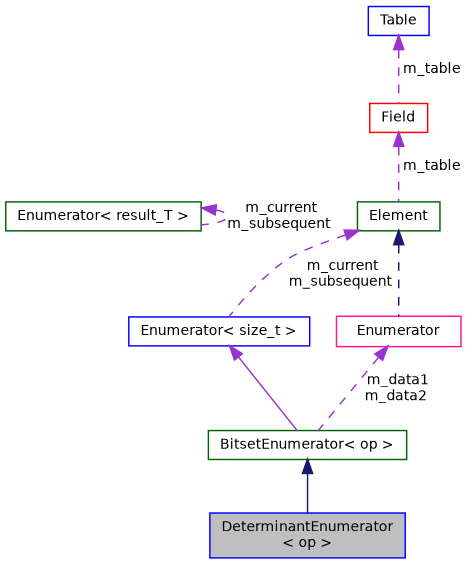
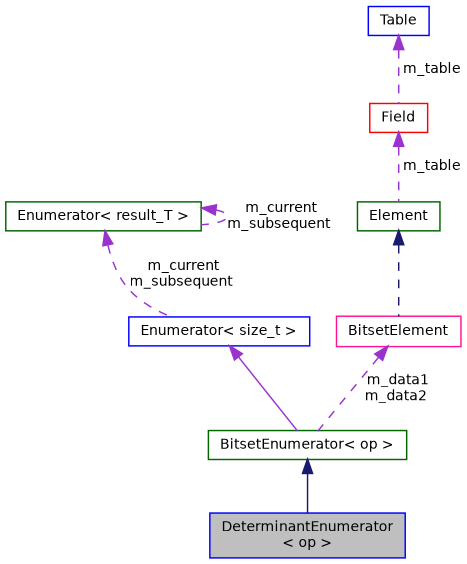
(279, 265) -> (130, 291)
(399, 331) -> (399, 331)
